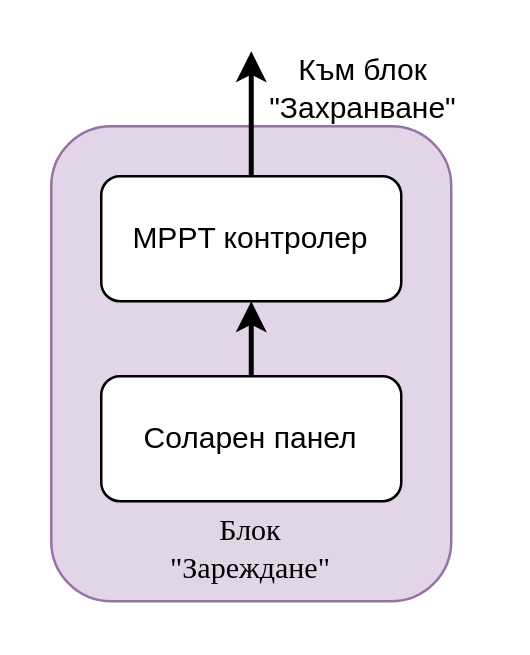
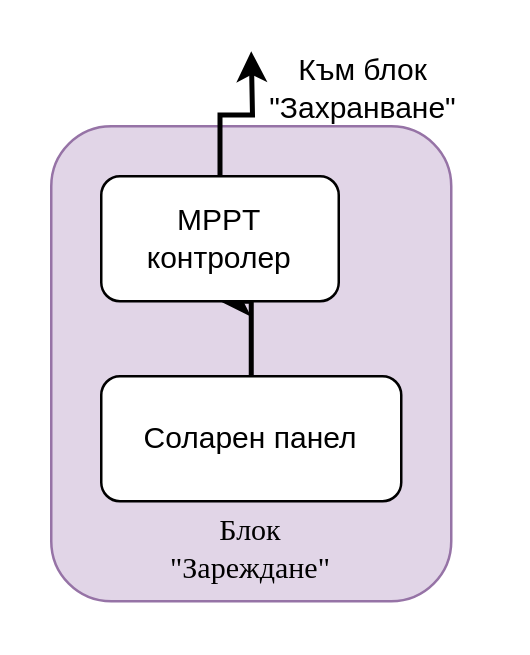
(251, 239) -> (220, 239)
